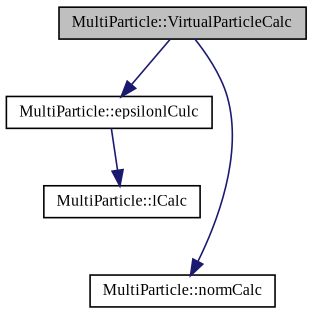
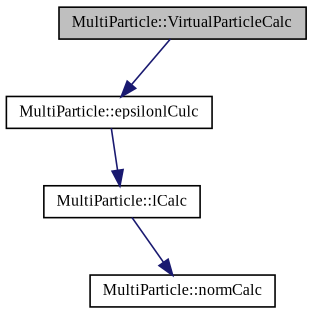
(232, 148) -> (148, 240)
